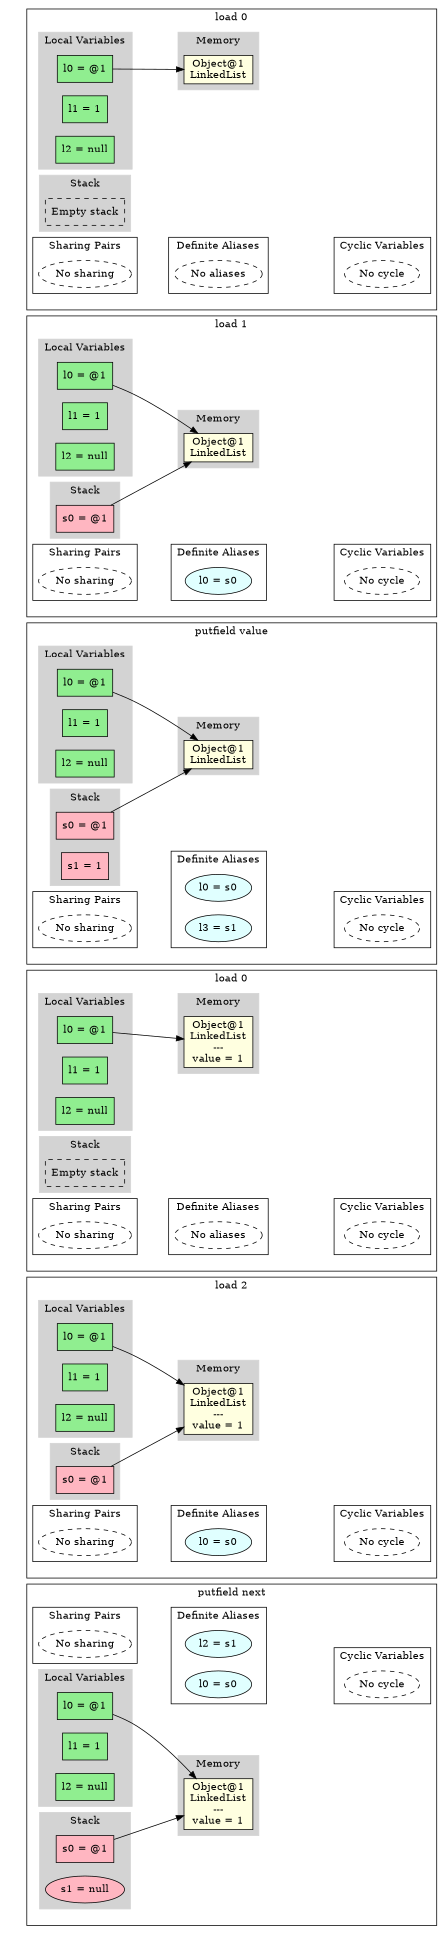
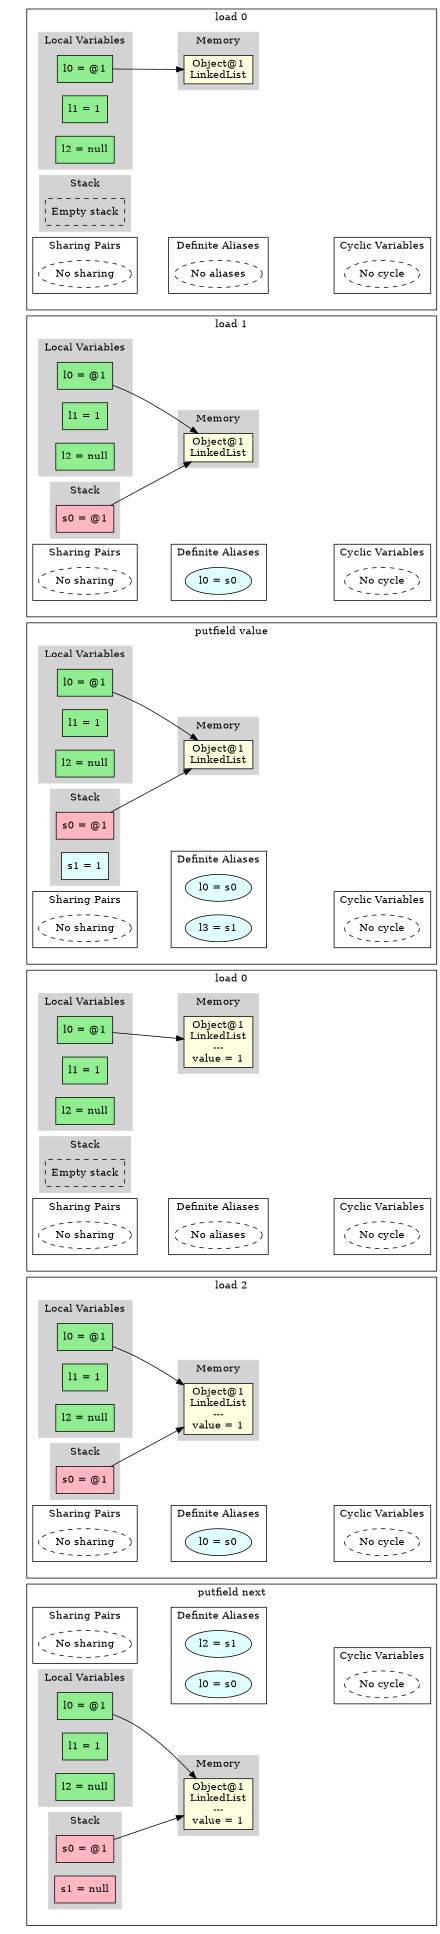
(85, 866) -> (85, 866)
(85, 1889) -> (85, 1889)
